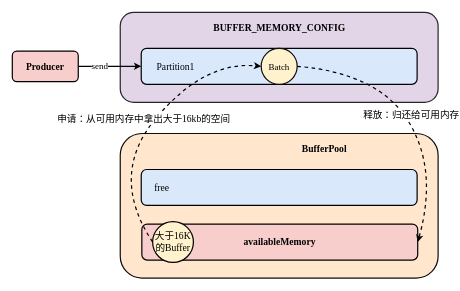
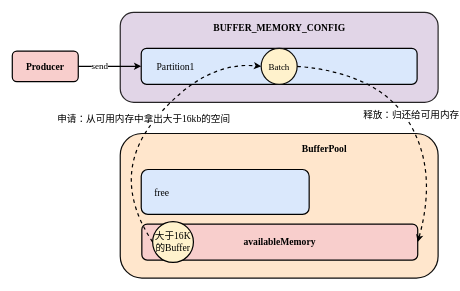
(279, 188) -> (225, 192)
